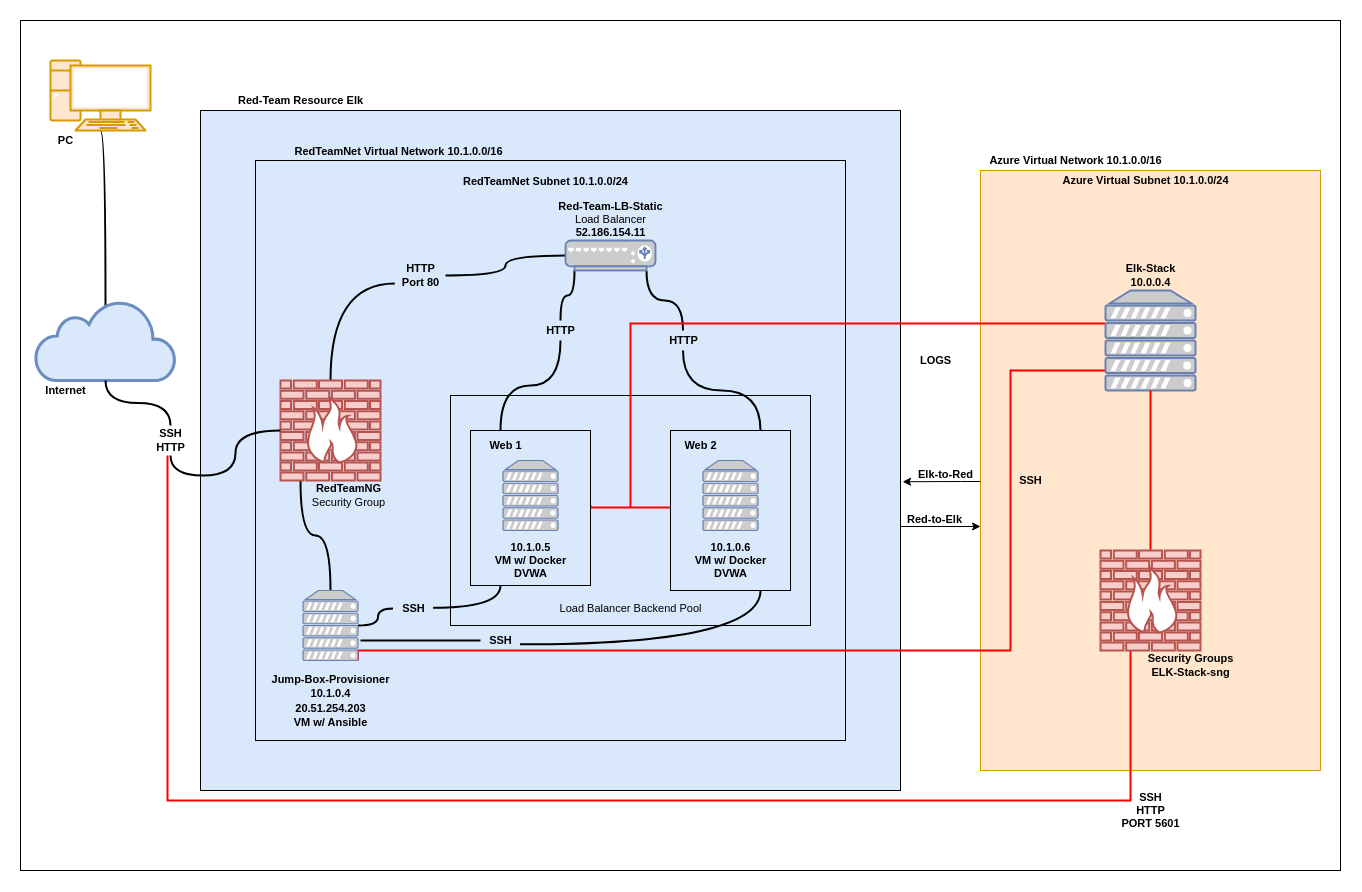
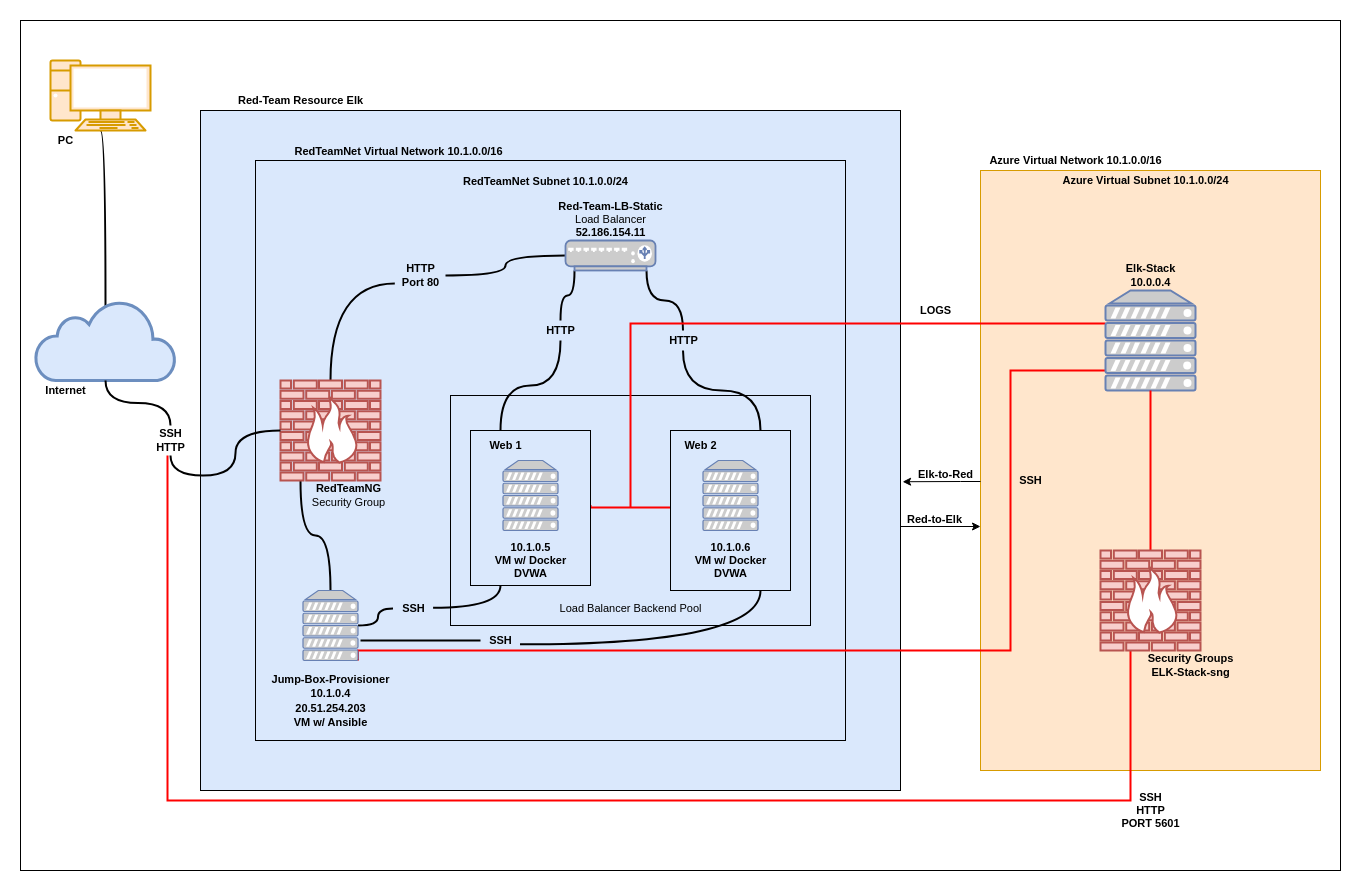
(936, 361) -> (936, 311)
